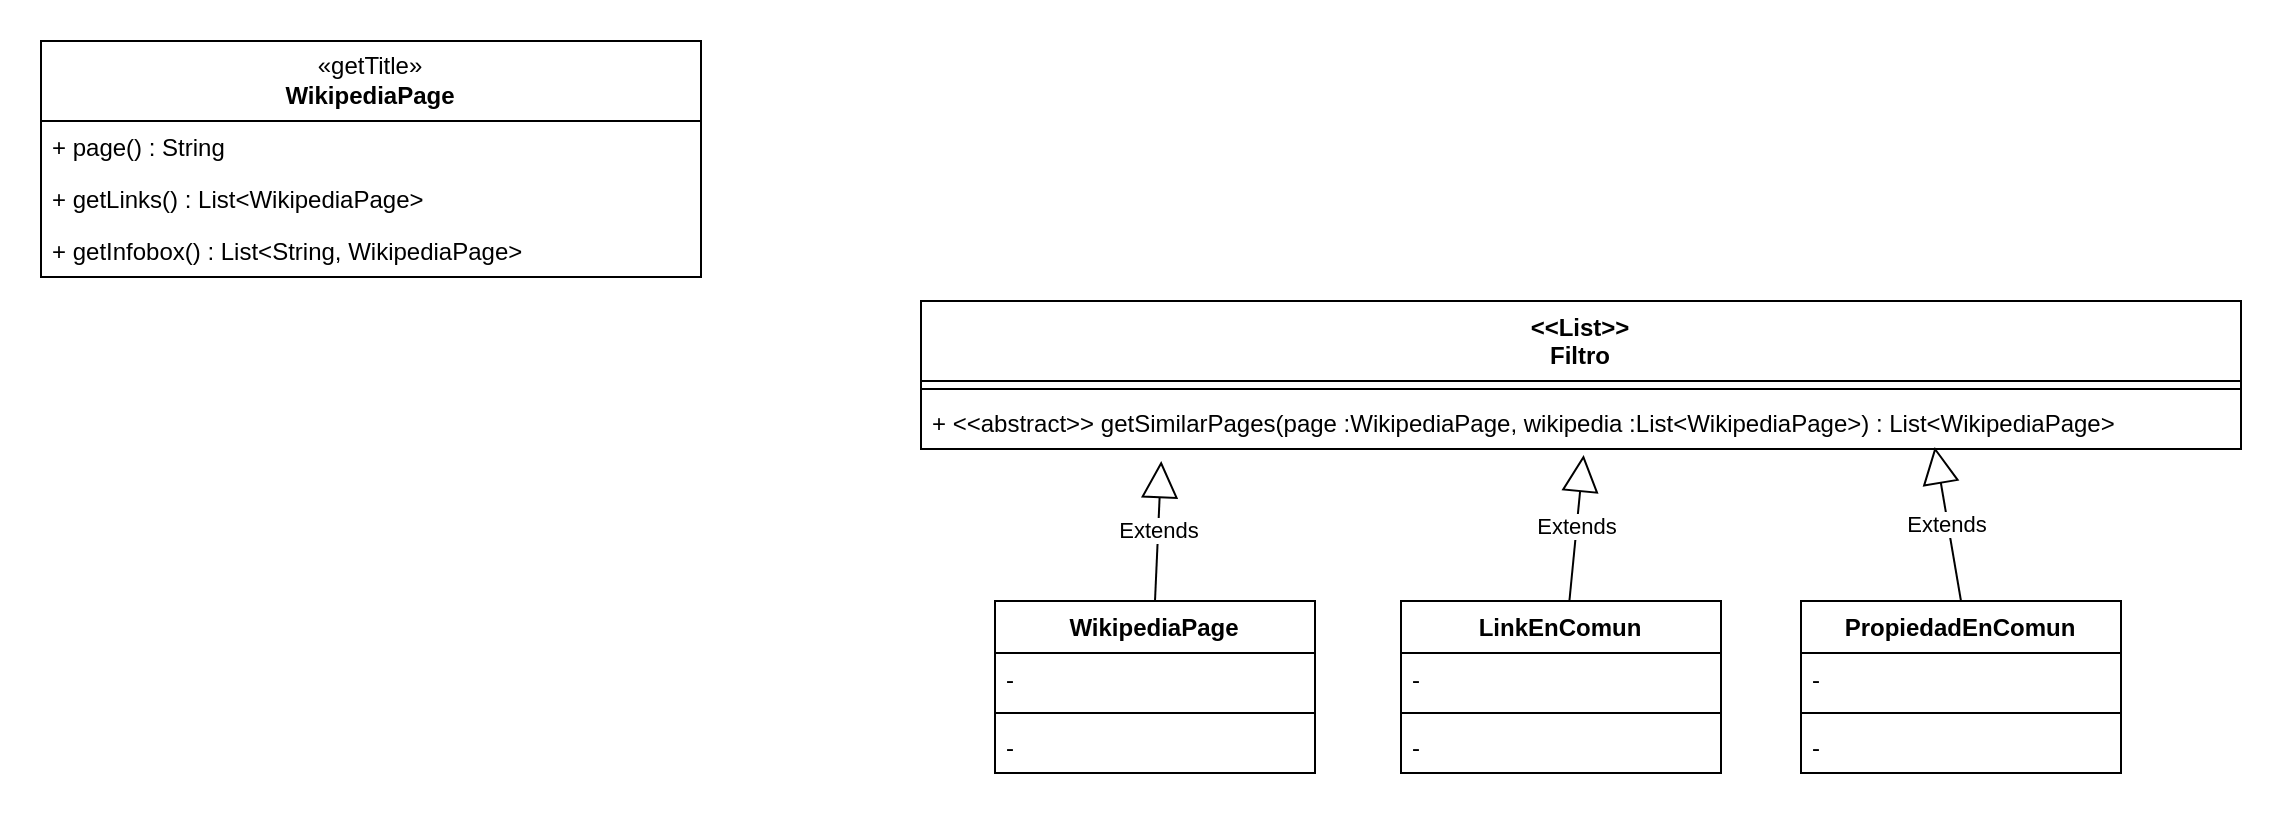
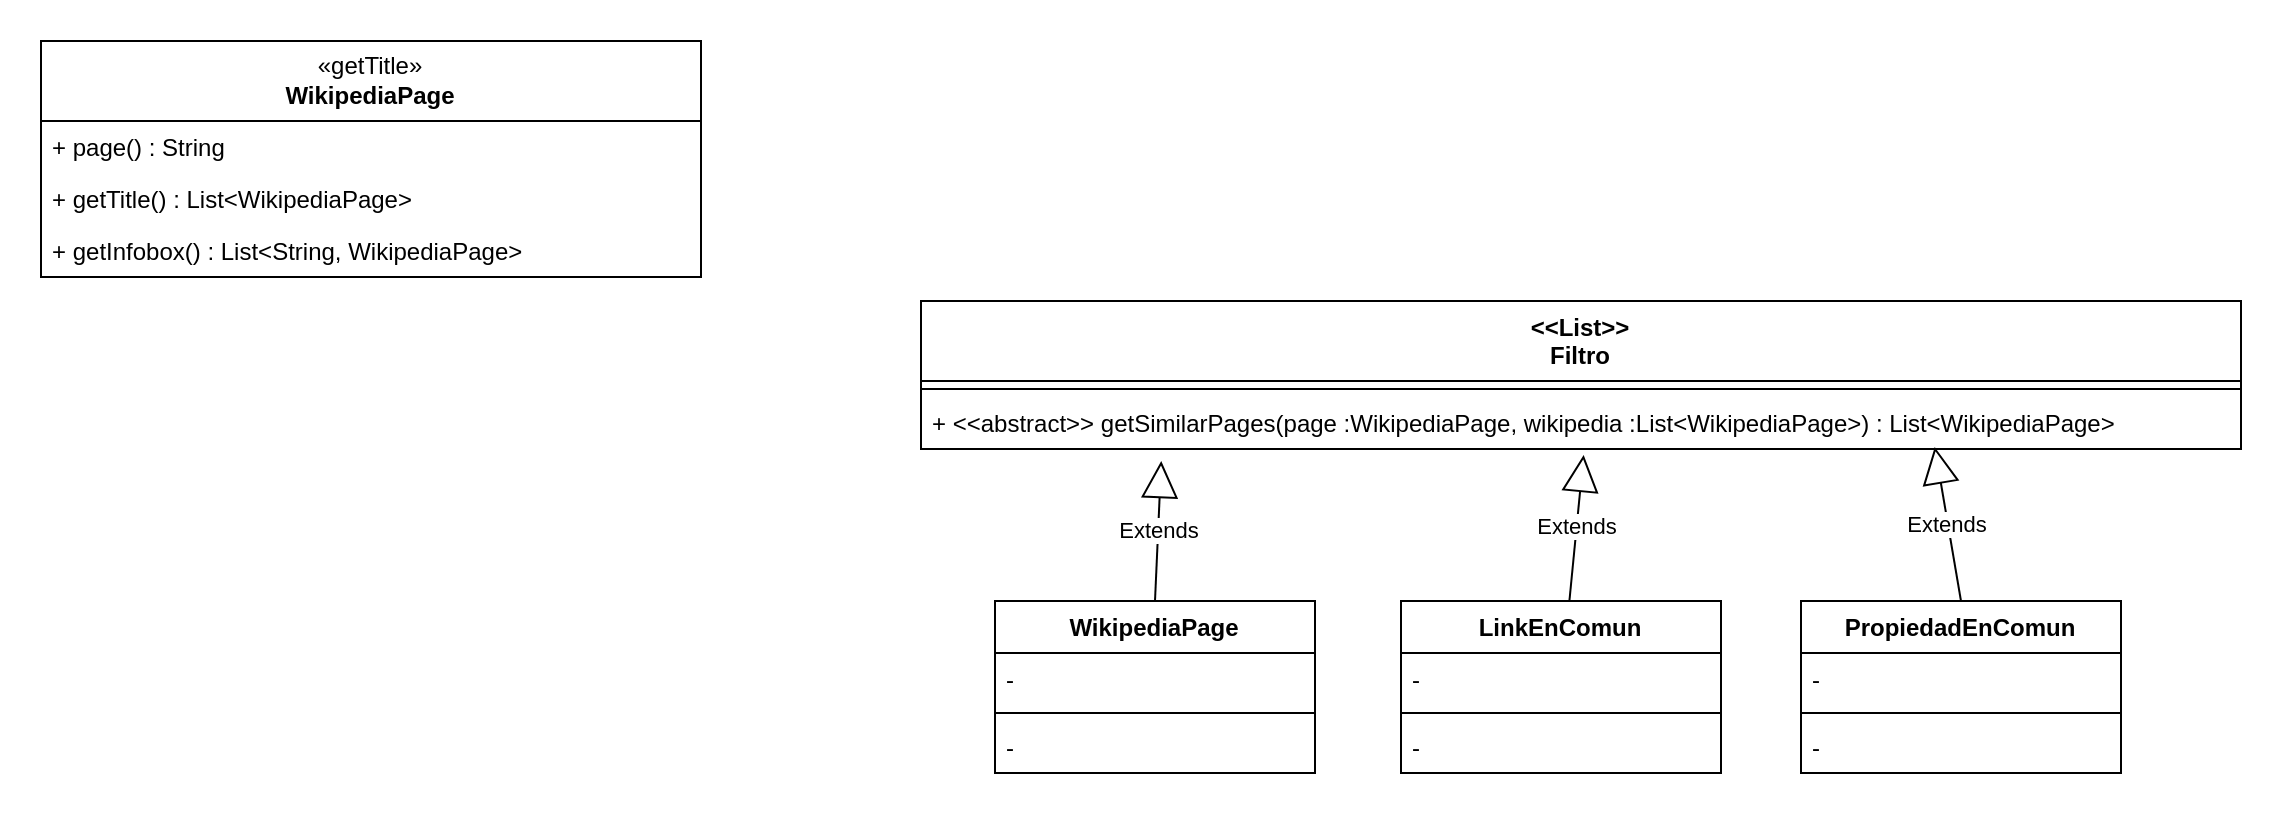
(253, 201) -> (250, 201)
